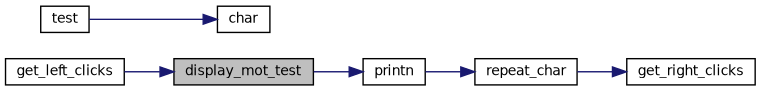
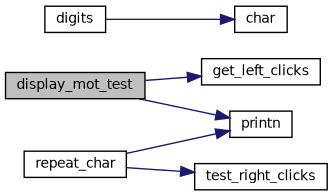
(65, 19) -> (75, 19)
(142, 72) -> (166, 79)
(443, 72) -> (171, 144)
(691, 72) -> (261, 177)
